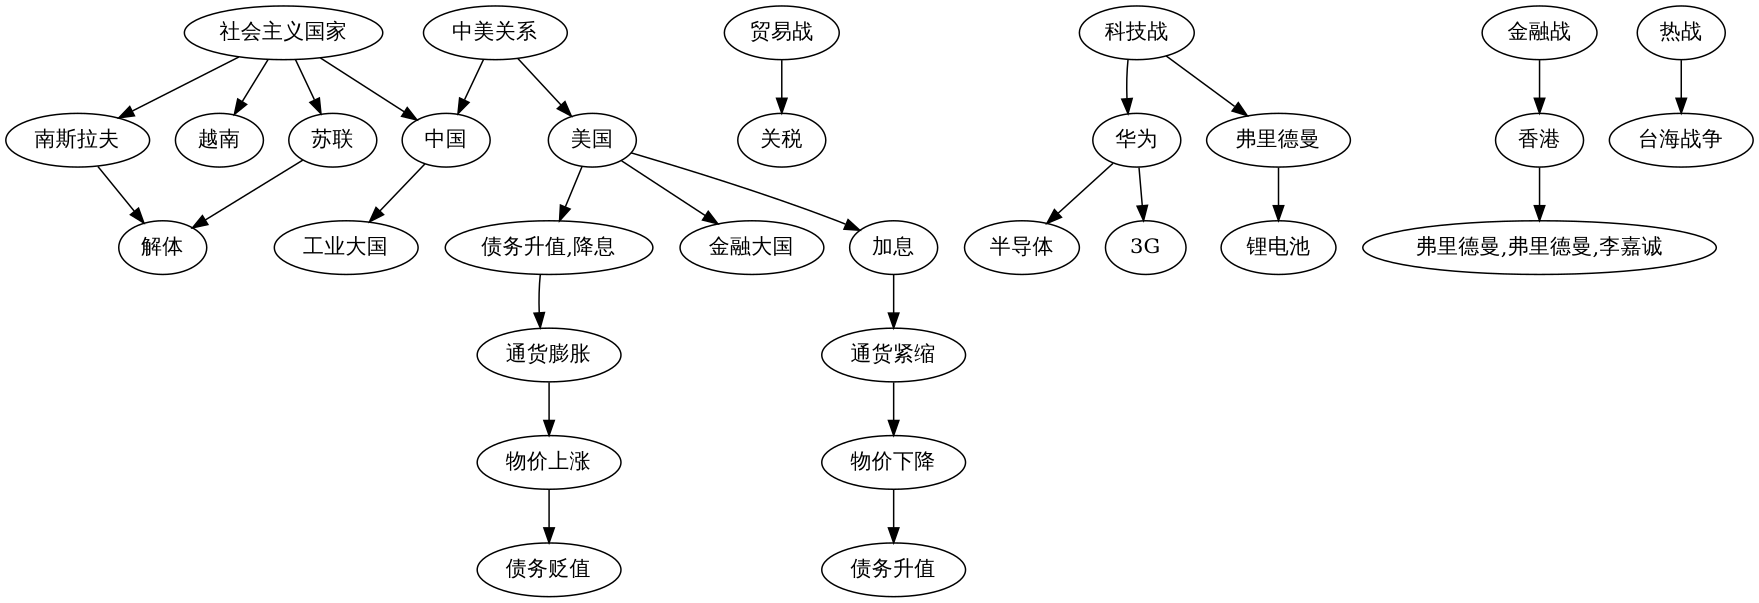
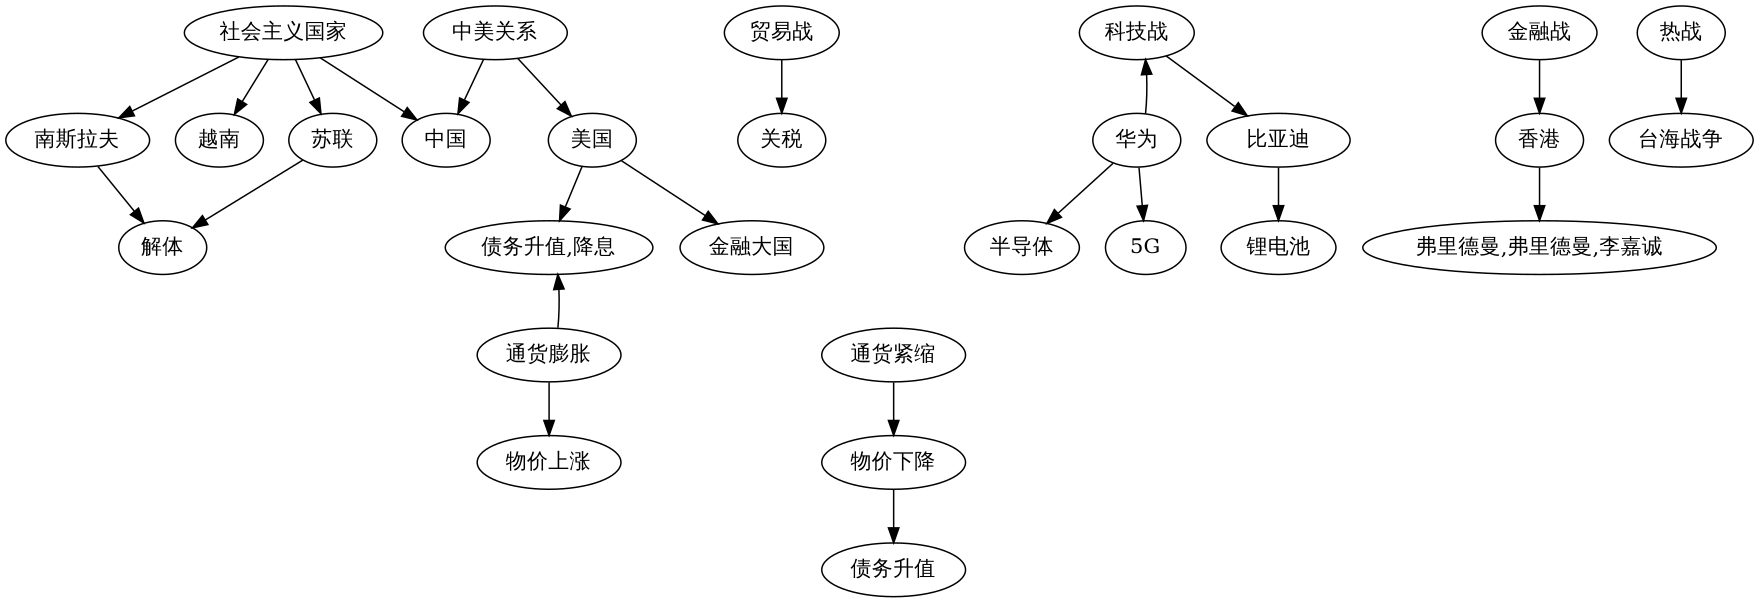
(1127, 79) -> (1147, 94)
(1279, 140) -> (1279, 140)
(346, 248) -> none
(894, 248) -> none
(1146, 248) -> (1146, 248)
(539, 294) -> (559, 309)
(549, 570) -> none
